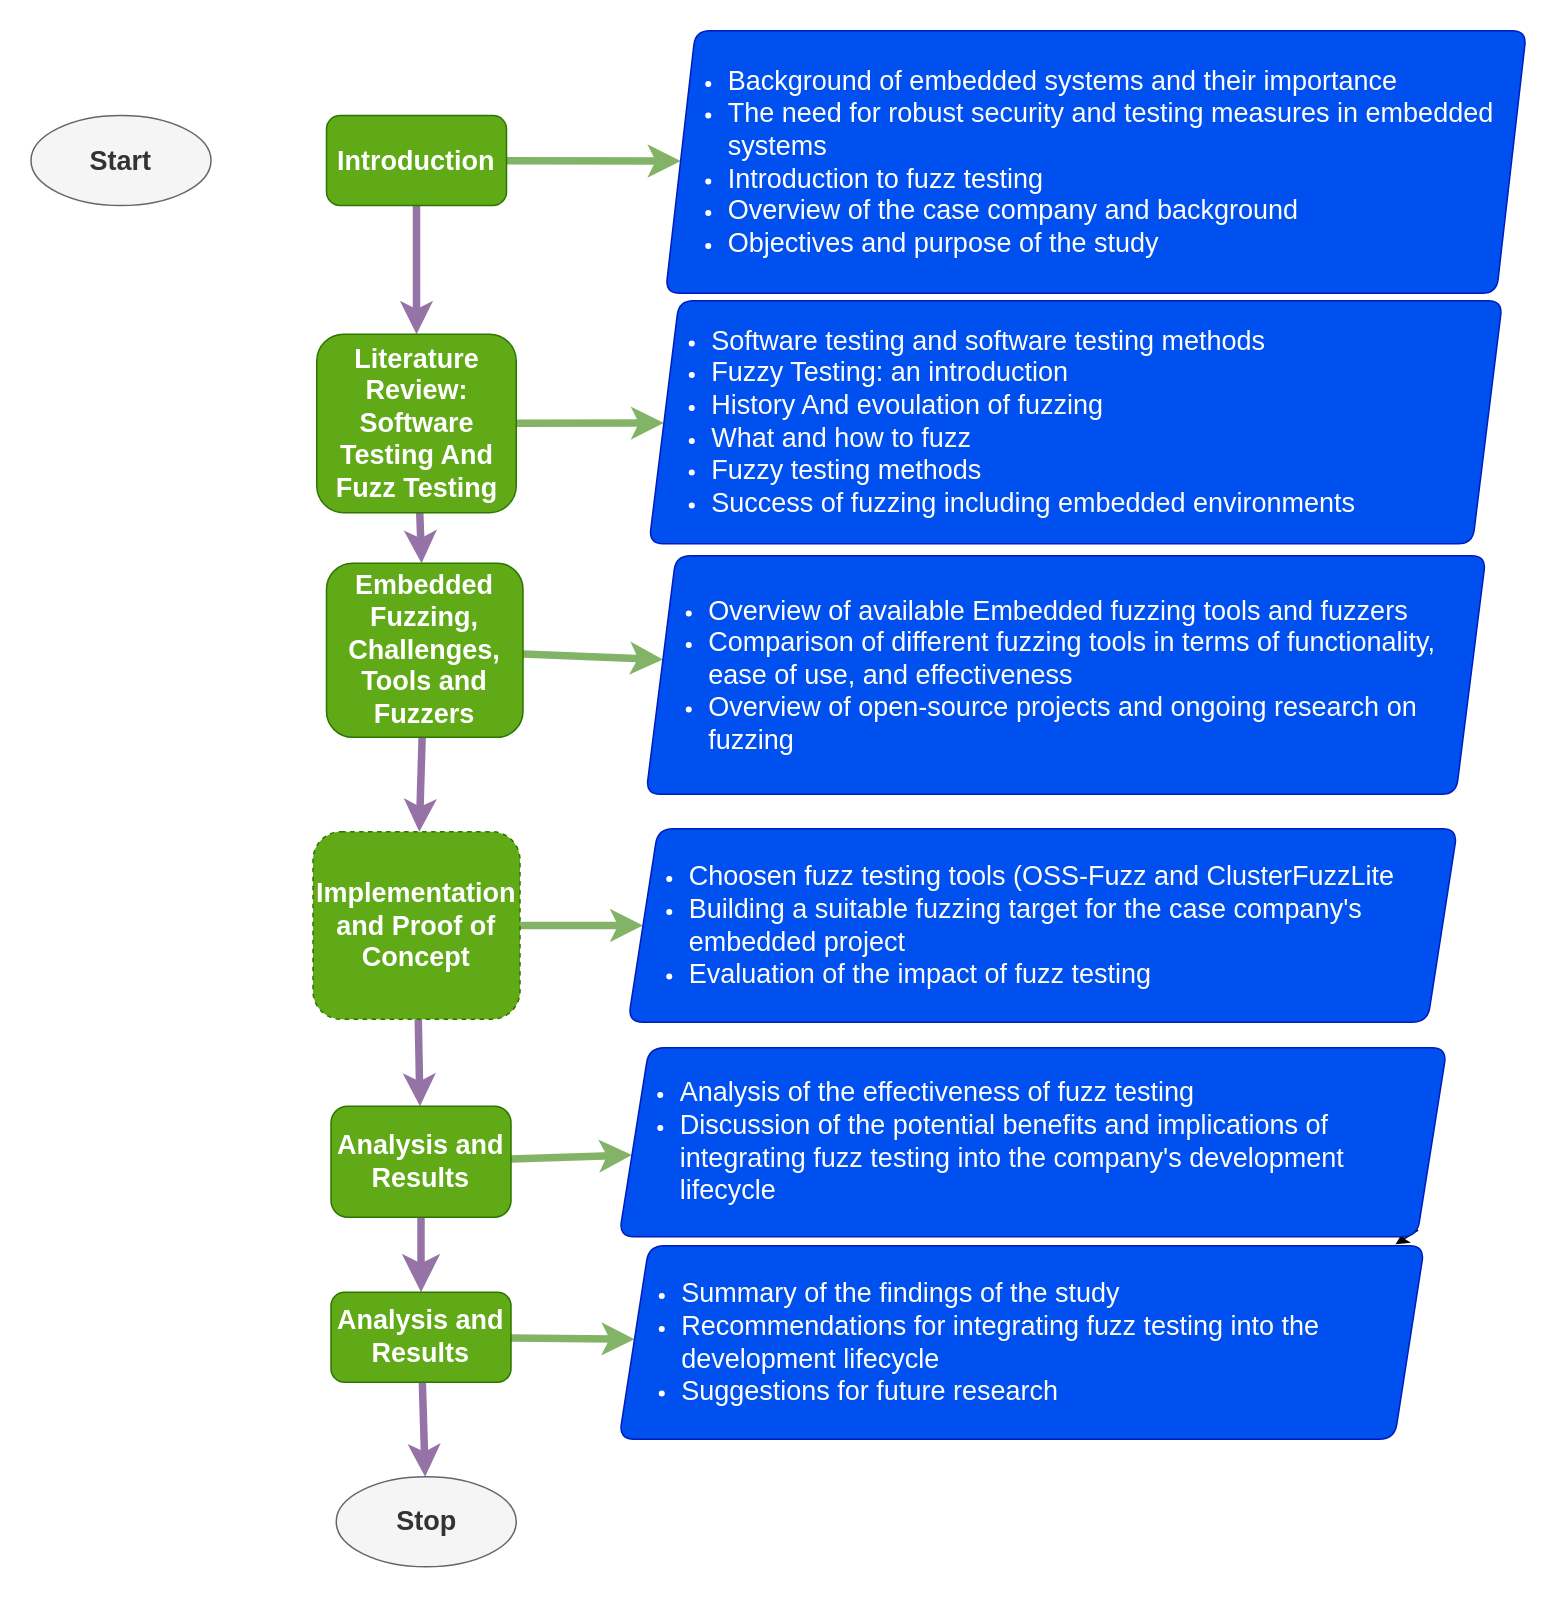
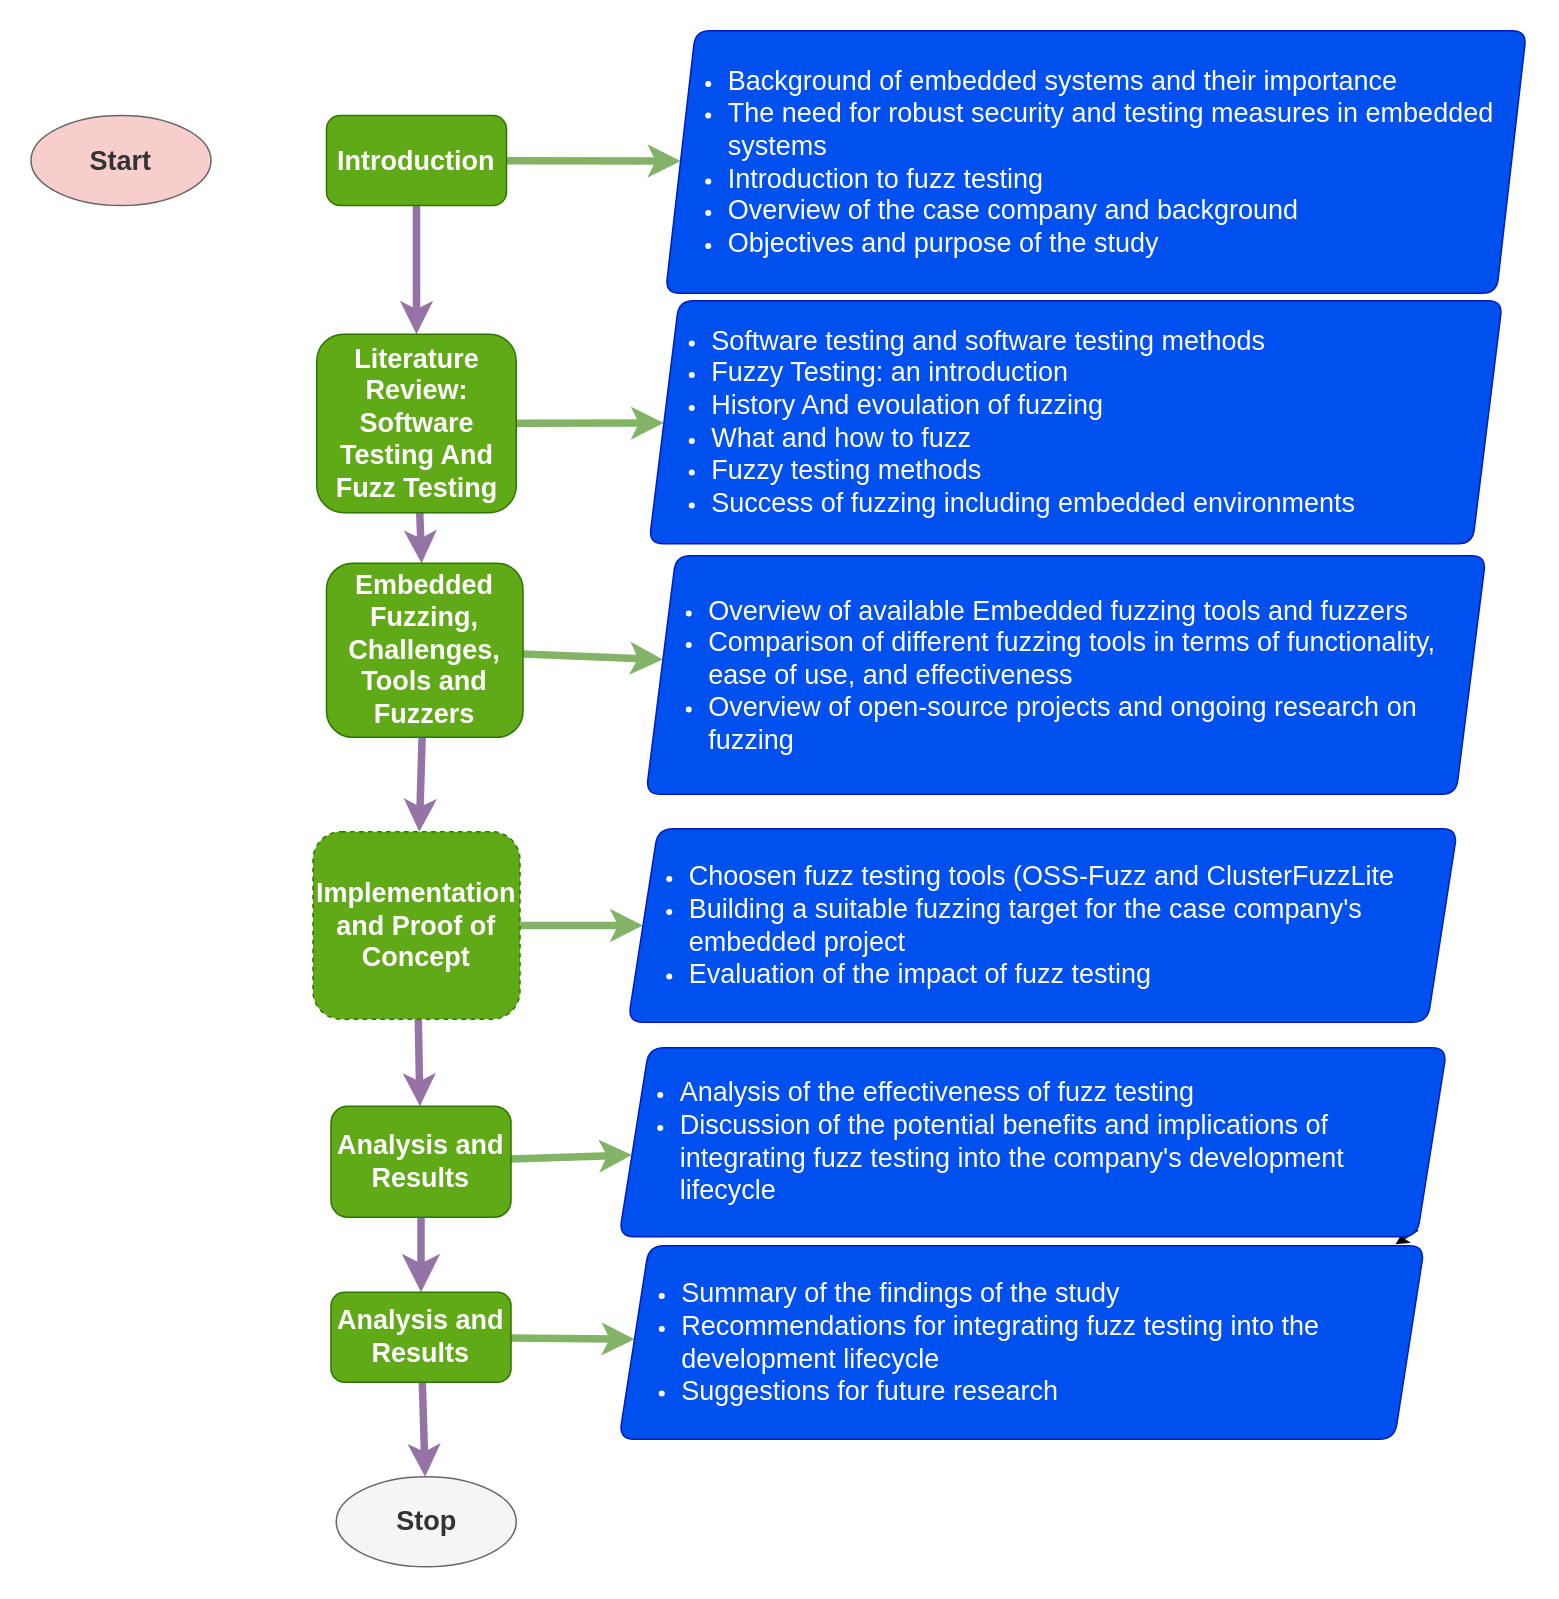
(121, 161) -> (121, 161)
